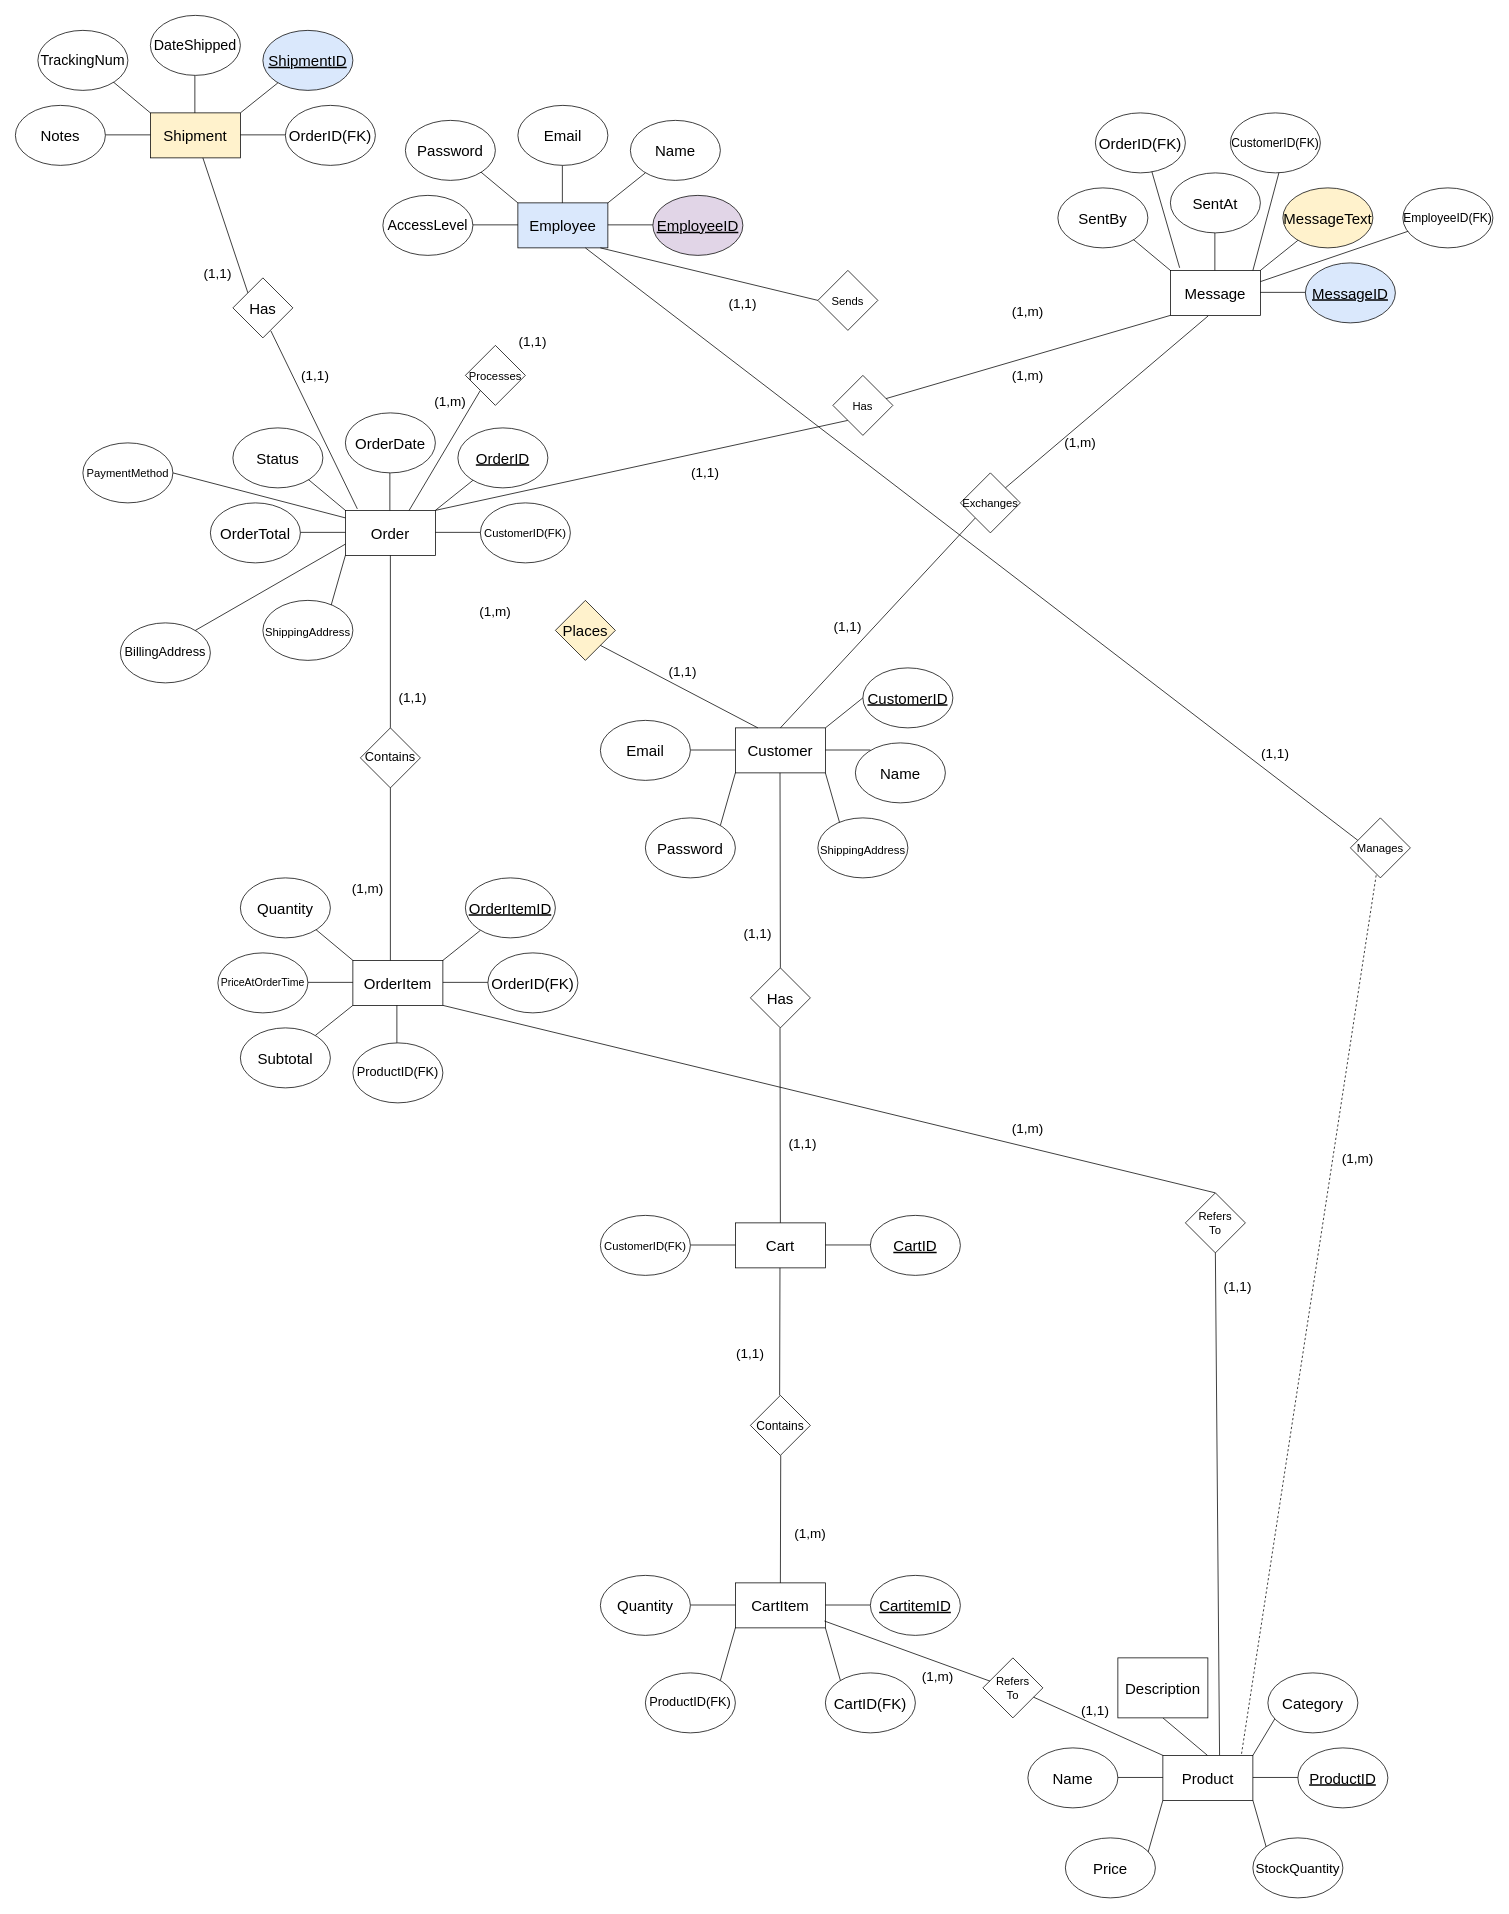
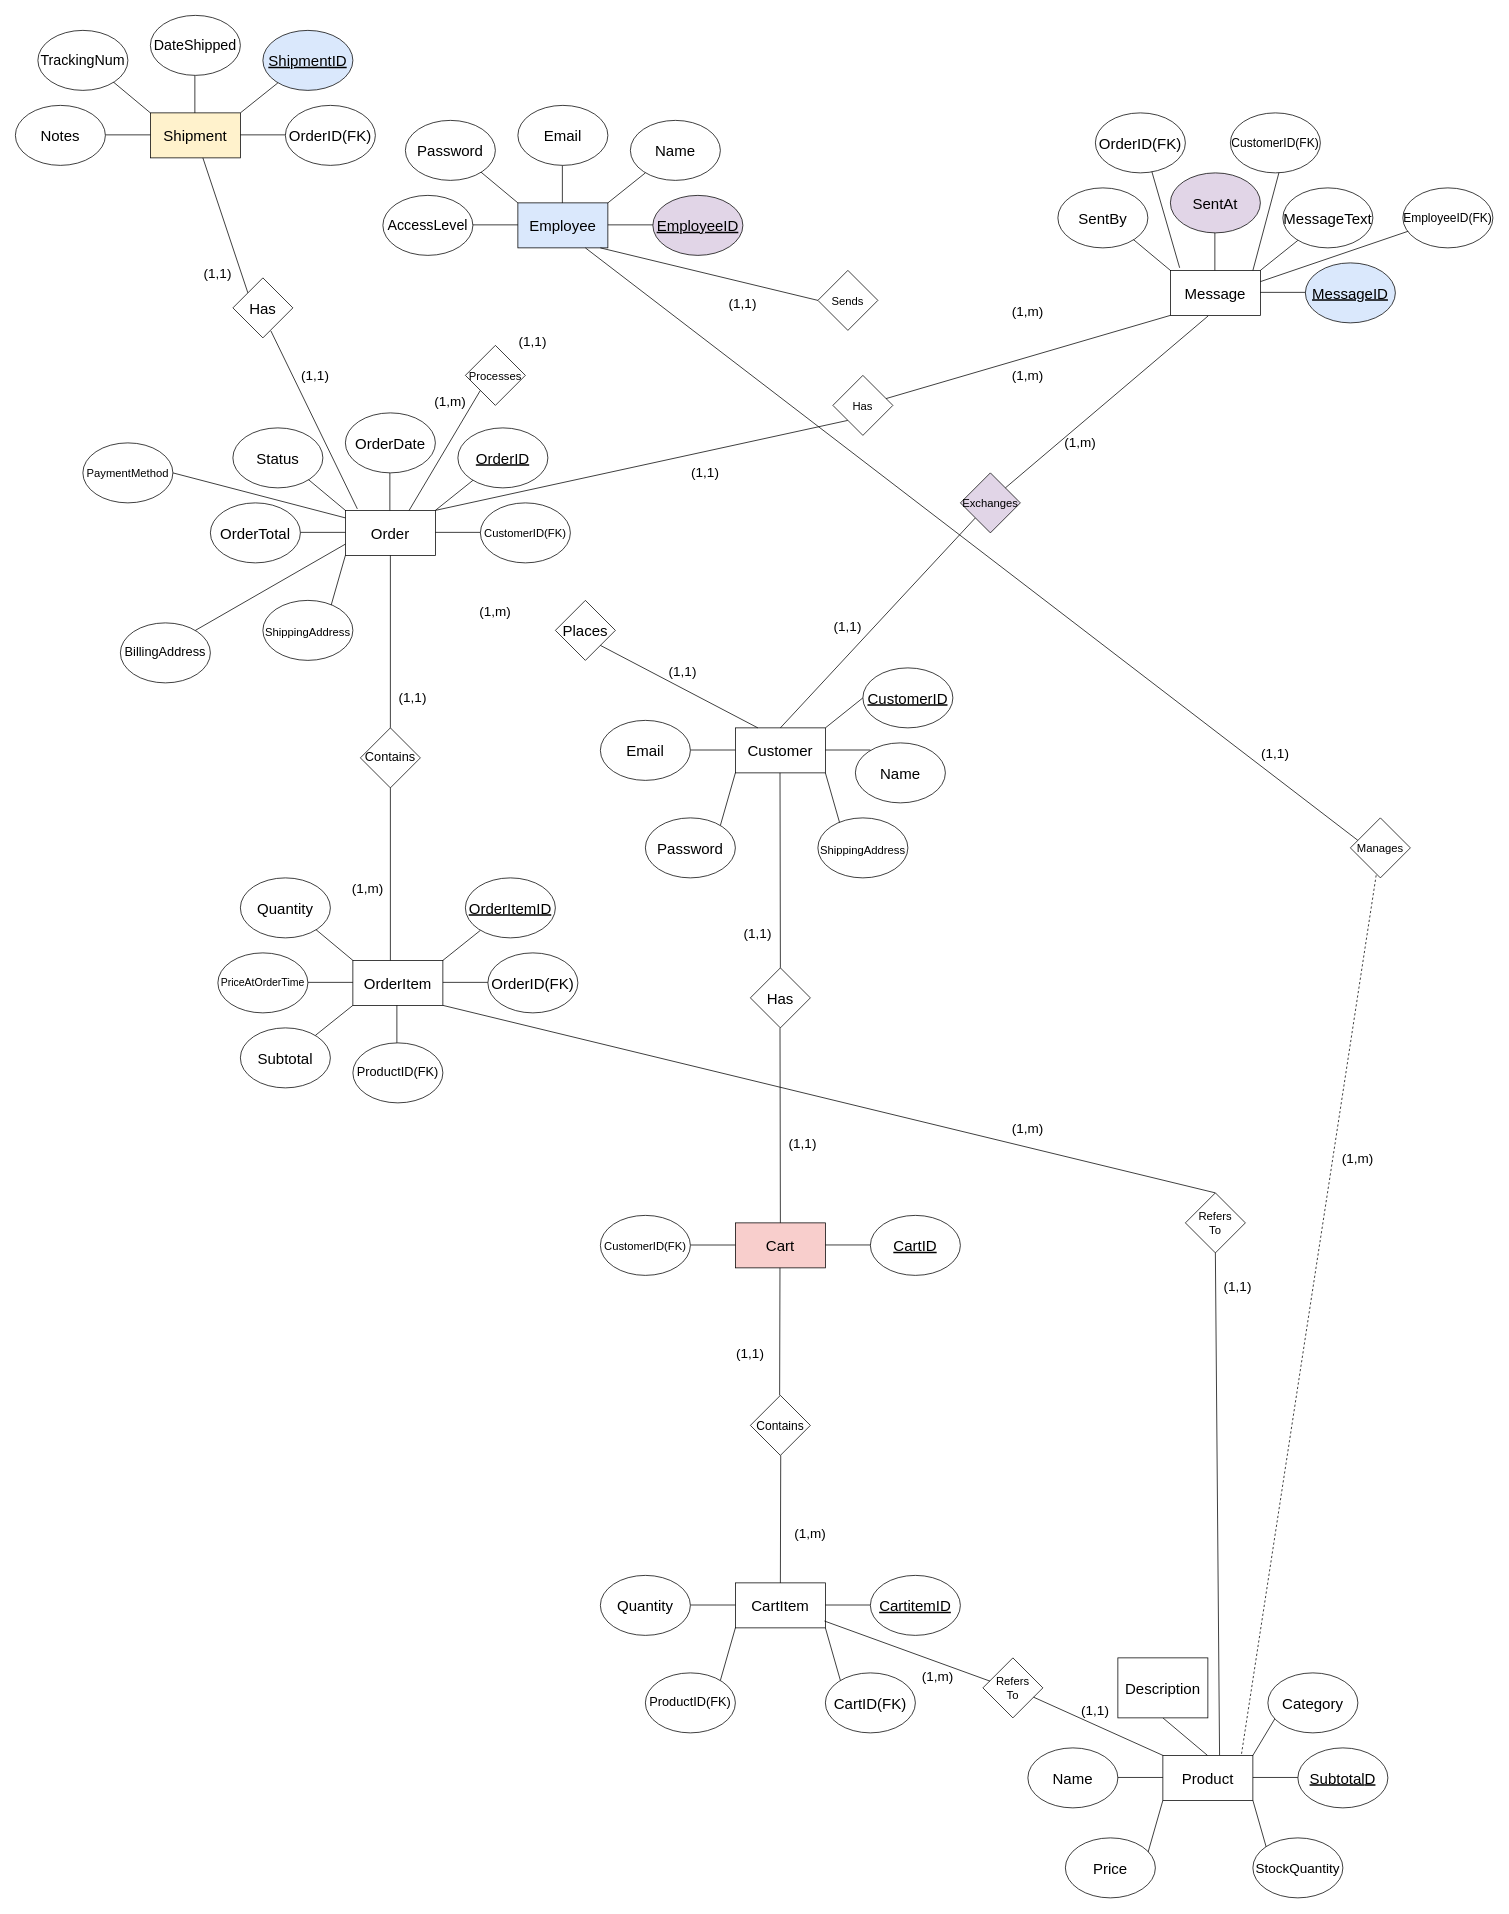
(1215, 203) -> (1215, 203)
(1328, 218) -> (1328, 218)
(990, 503) -> (990, 503)
(585, 630) -> (585, 630)
(780, 1245) -> (780, 1245)
(1343, 1778) -> (1343, 1778)
